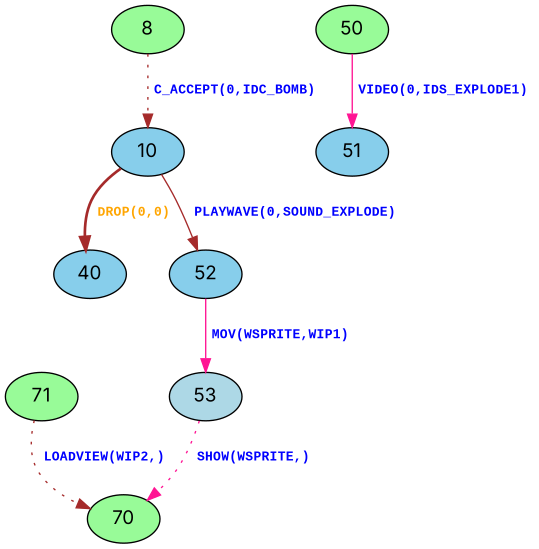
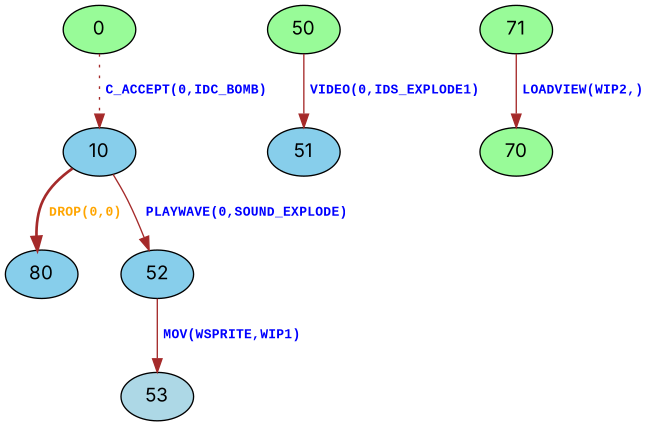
(148, 30) -> (99, 30)
(352, 84) -> (304, 84)
(90, 274) -> (42, 274)
(206, 328) -> (157, 328)
(183, 459) -> none
(38, 471) -> (516, 84)
